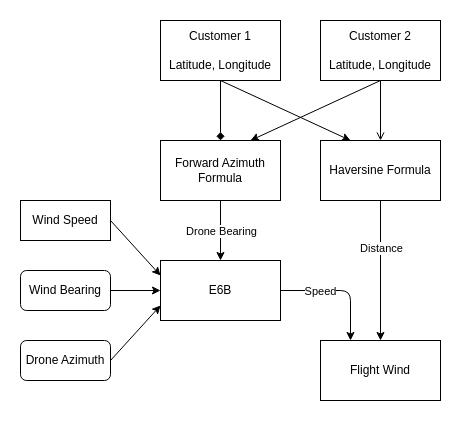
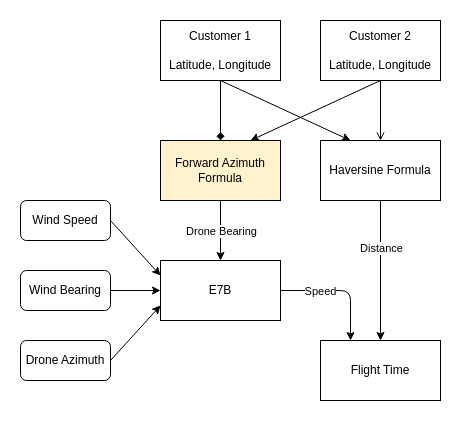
(221, 171) -> (221, 171)
(66, 221) -> (66, 221)
(221, 291) -> (221, 291)
(381, 371) -> (381, 371)
